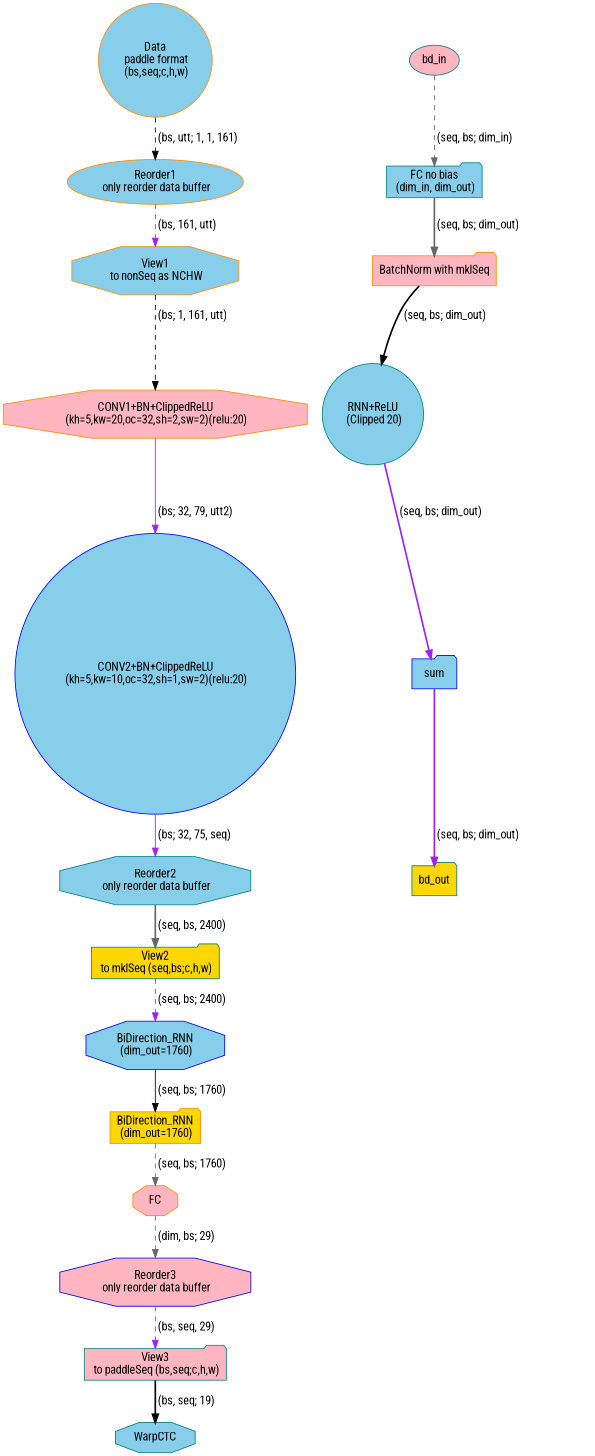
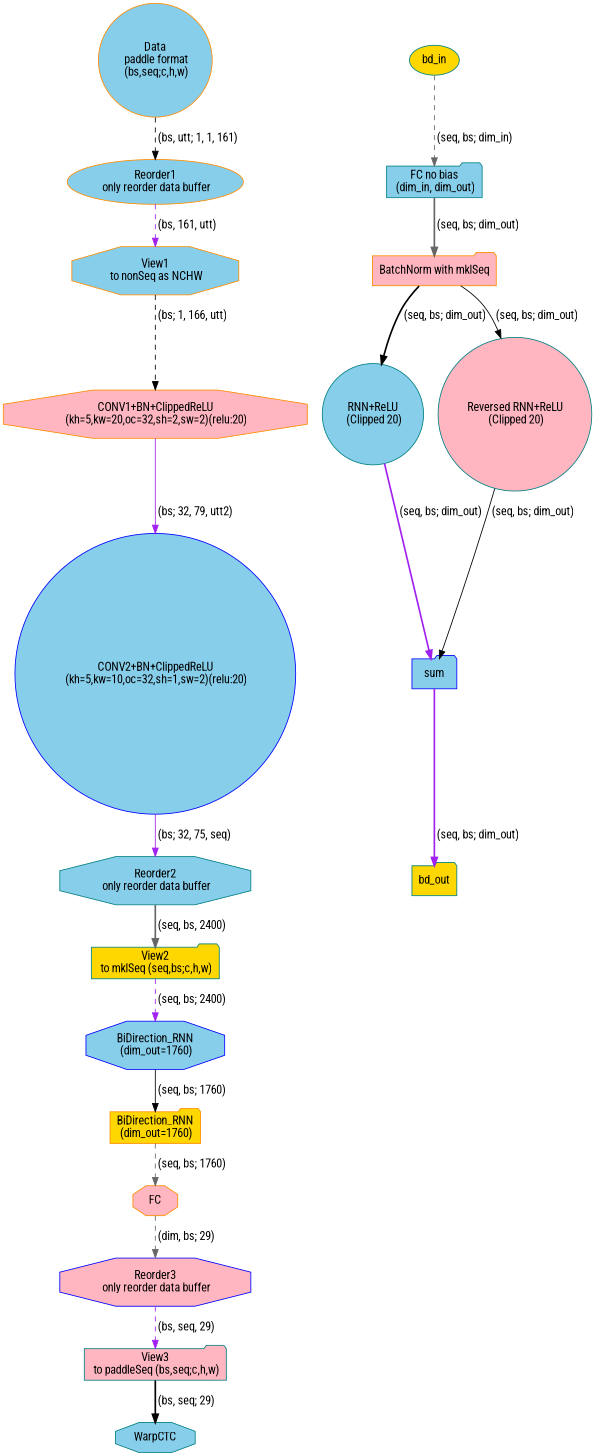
(434, 60) -> (434, 60)
(191, 316) -> (191, 316)
none -> (515, 414)
(185, 1401) -> (185, 1401)
